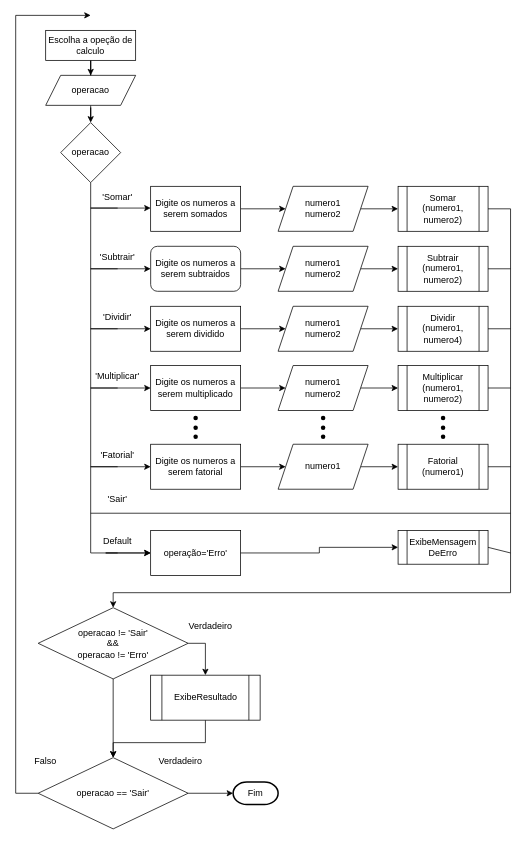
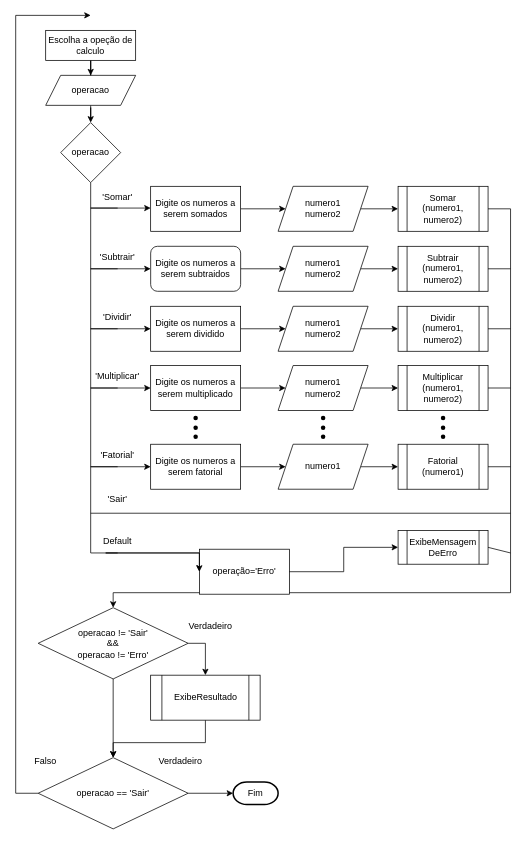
(443, 329) -> (443, 329)
(195, 553) -> (244, 572)
